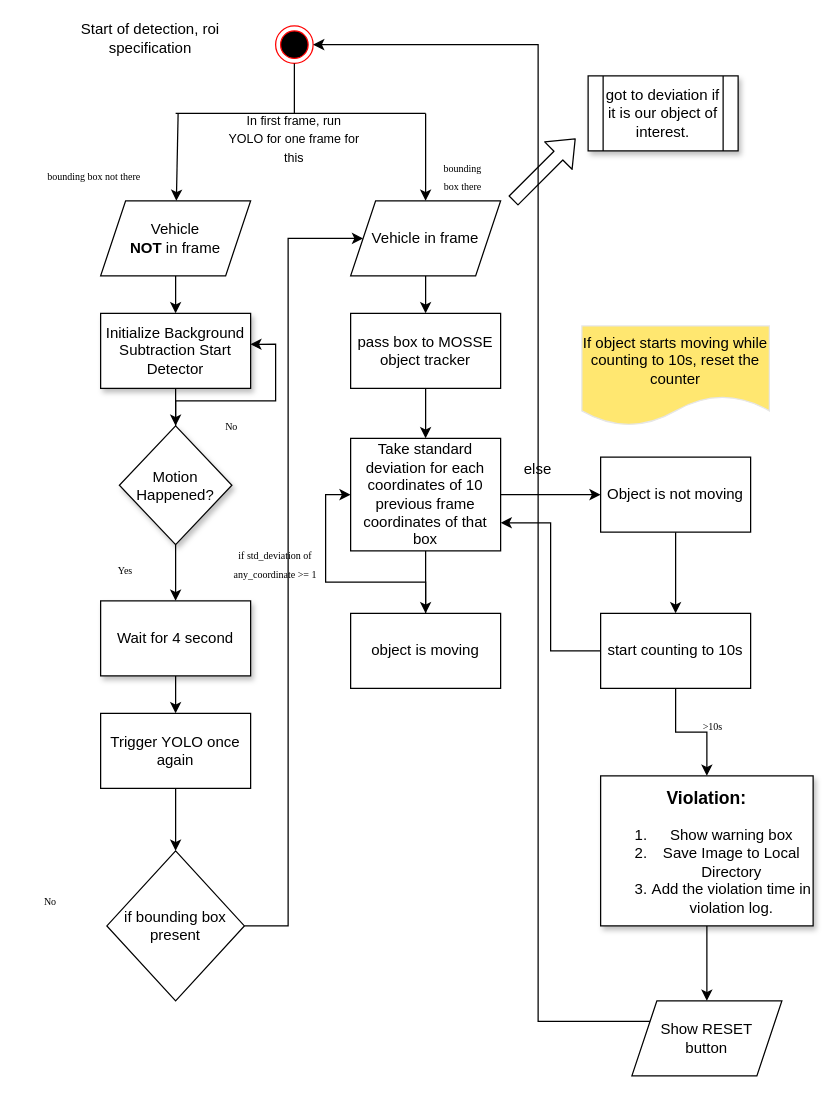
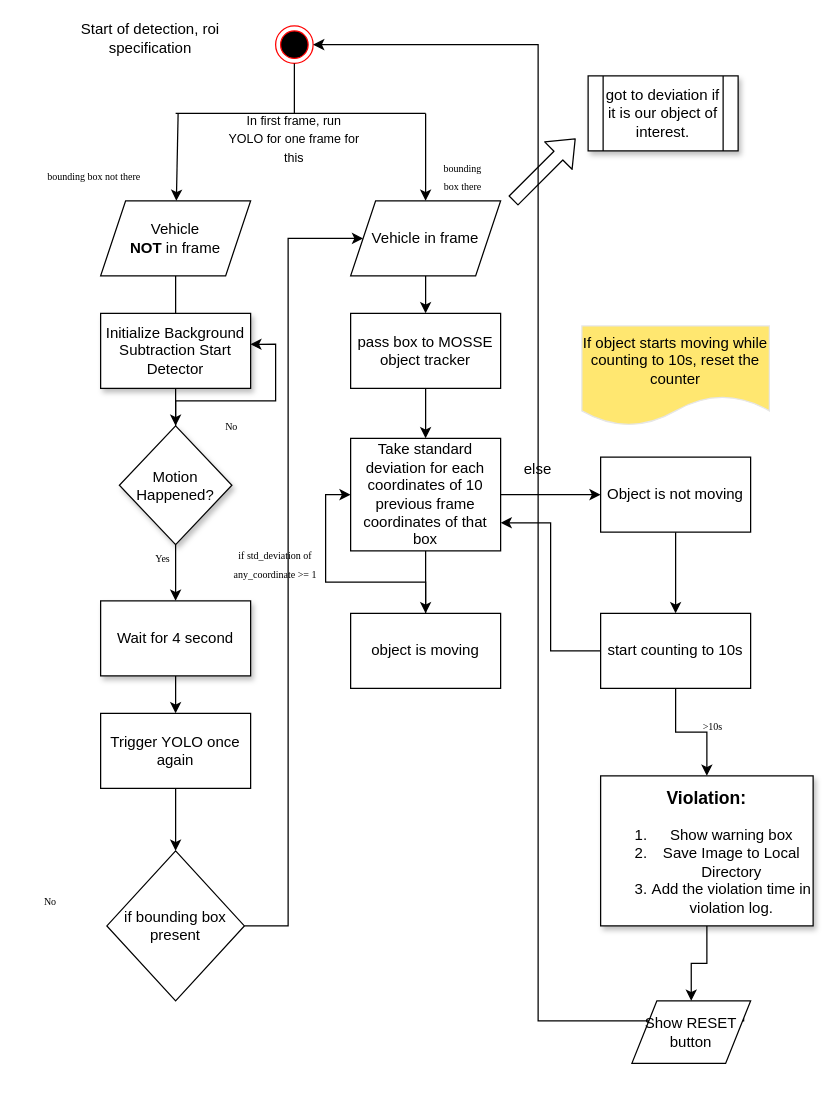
(176, 303) -> (176, 306)
(126, 569) -> (163, 557)
(707, 1038) -> (691, 1032)
